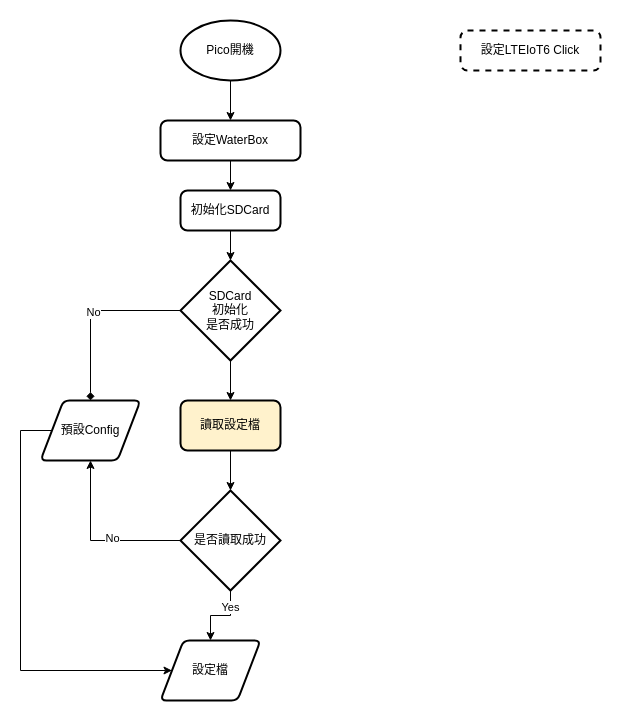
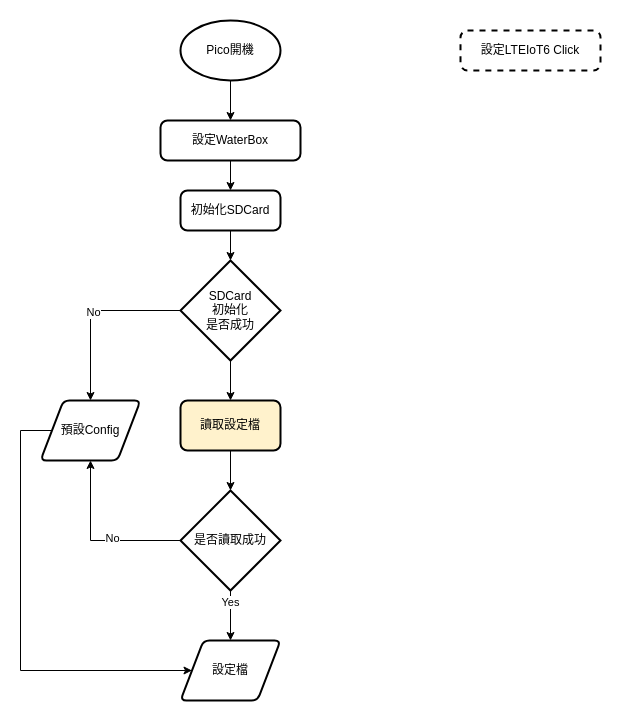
(91, 392) -> (91, 392)
(211, 671) -> (231, 671)
